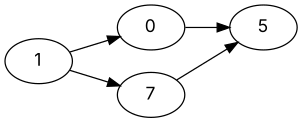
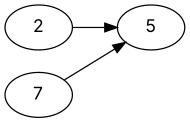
(151, 27) -> (39, 27)
(39, 61) -> none
